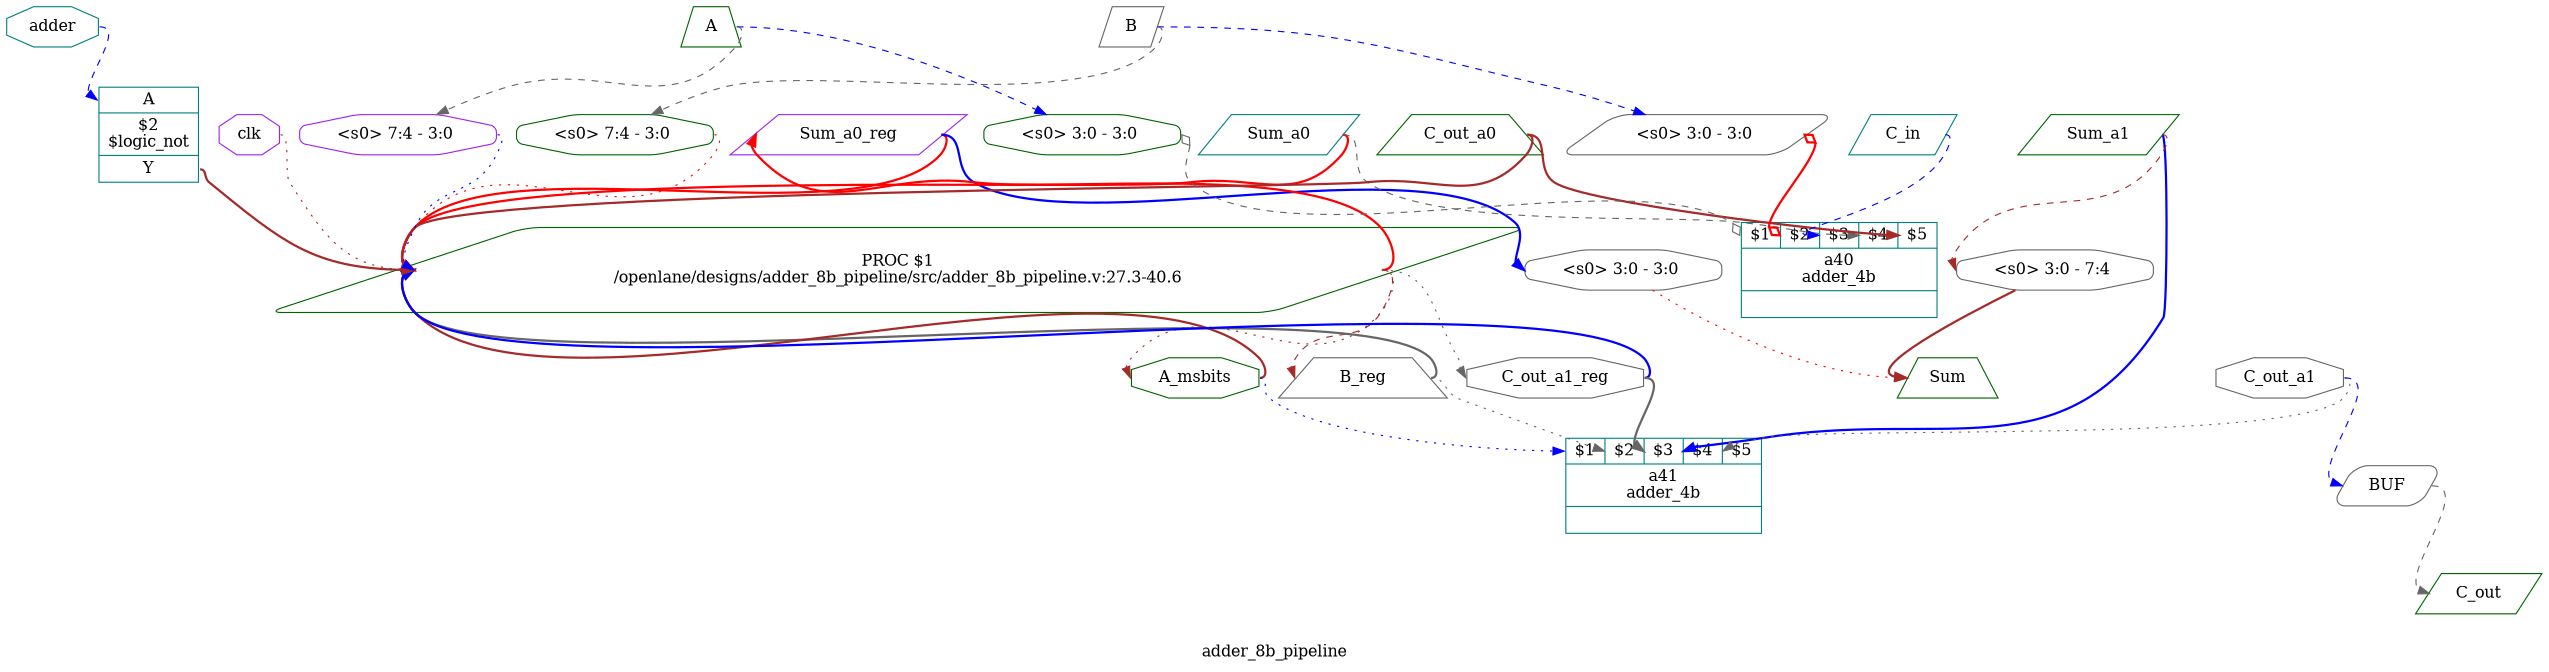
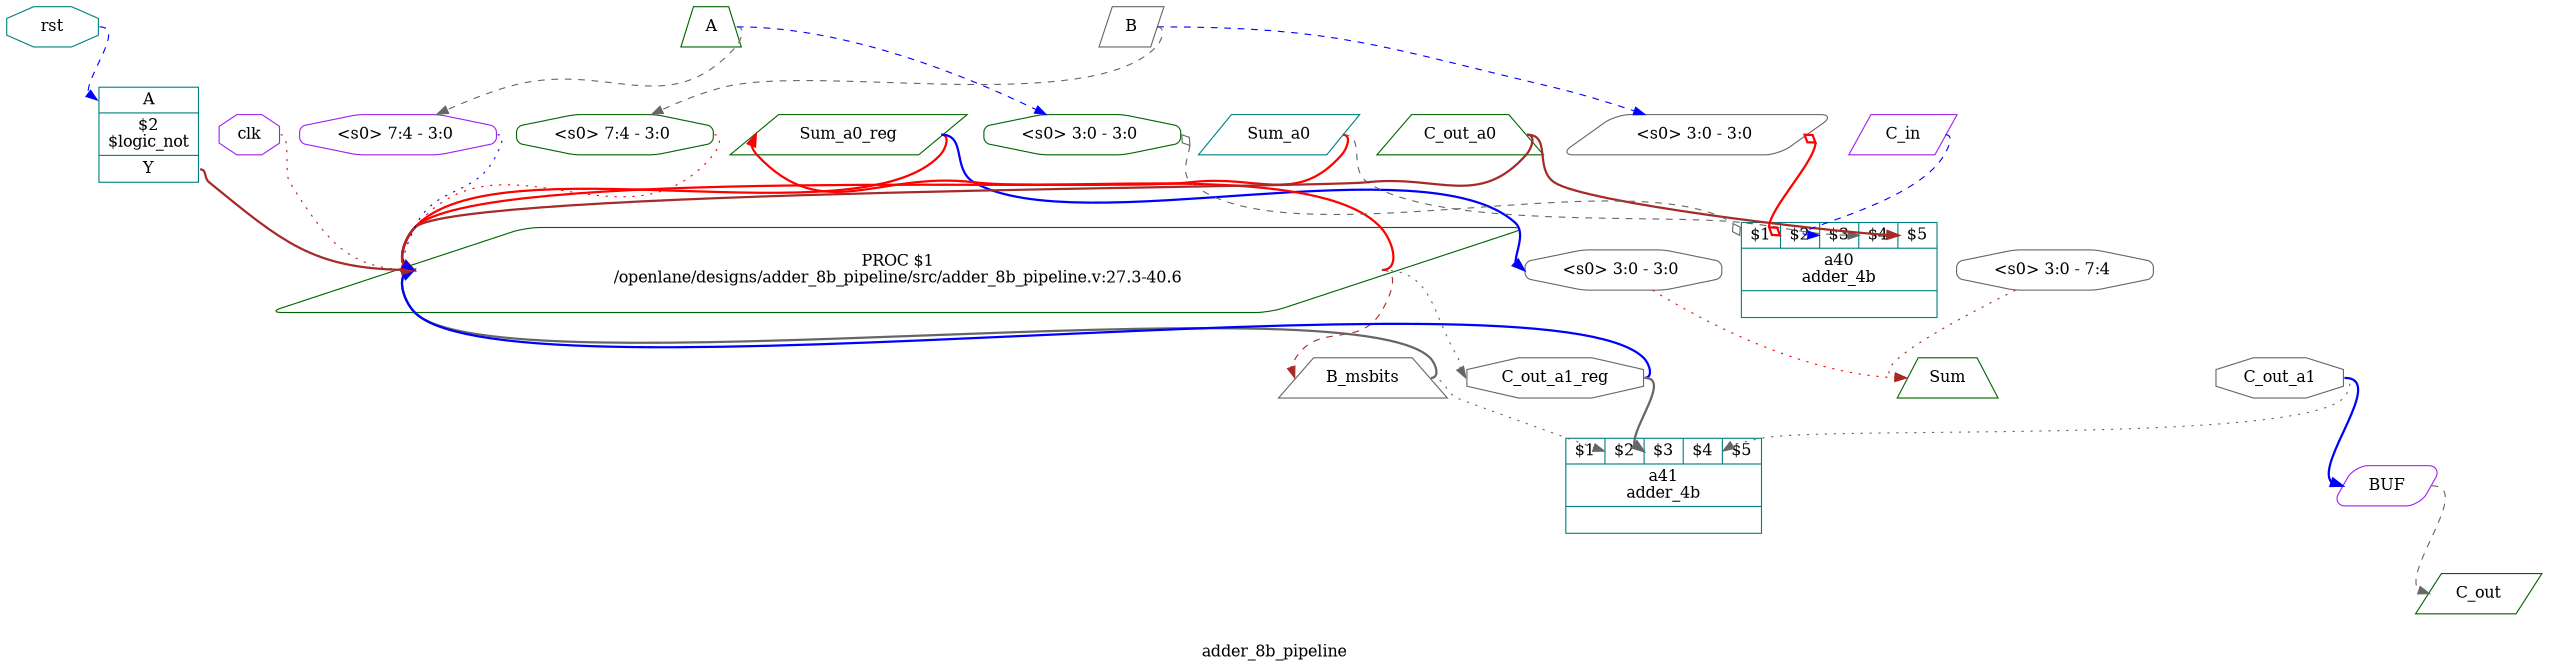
(53, 27) -> (53, 27)
(849, 135) -> (849, 135)
(1903, 135) -> (1903, 135)
(2099, 135) -> none
(1945, 328) -> (1945, 328)
(1195, 378) -> none
(1363, 378) -> (1363, 378)
(2346, 427) -> (2346, 427)
(2387, 486) -> (2387, 486)
